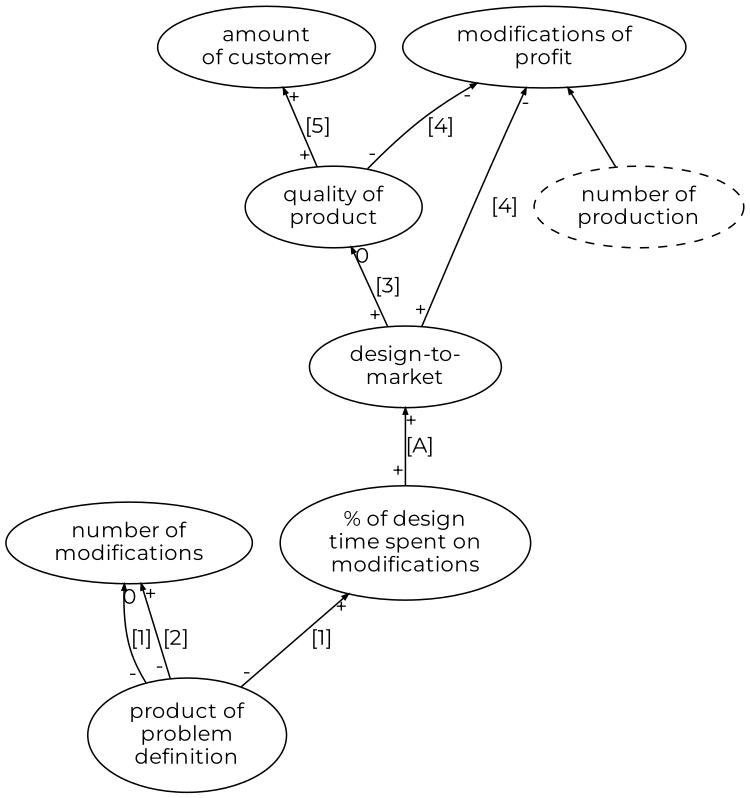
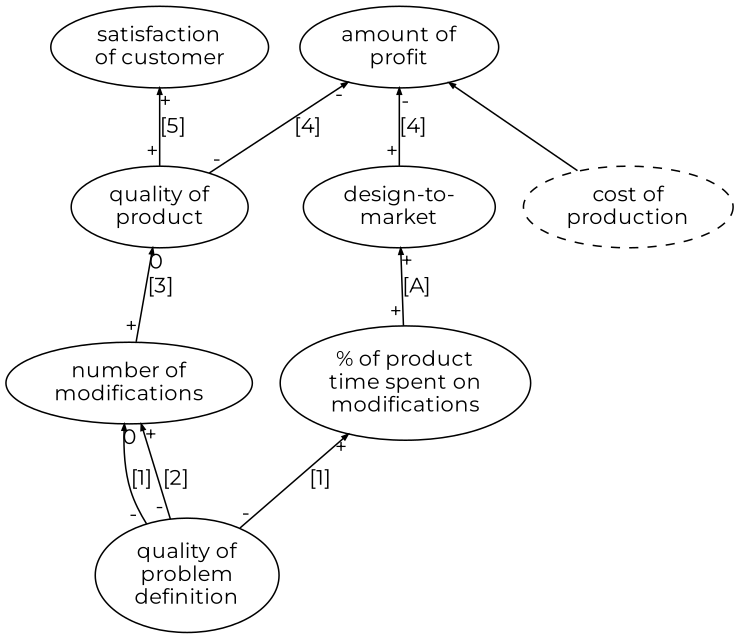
(267, 47) -> (160, 47)
(544, 47) -> (399, 47)
(639, 207) -> (628, 207)
(371, 290) -> (144, 298)
(405, 543) -> (405, 383)
(187, 735) -> (187, 575)
